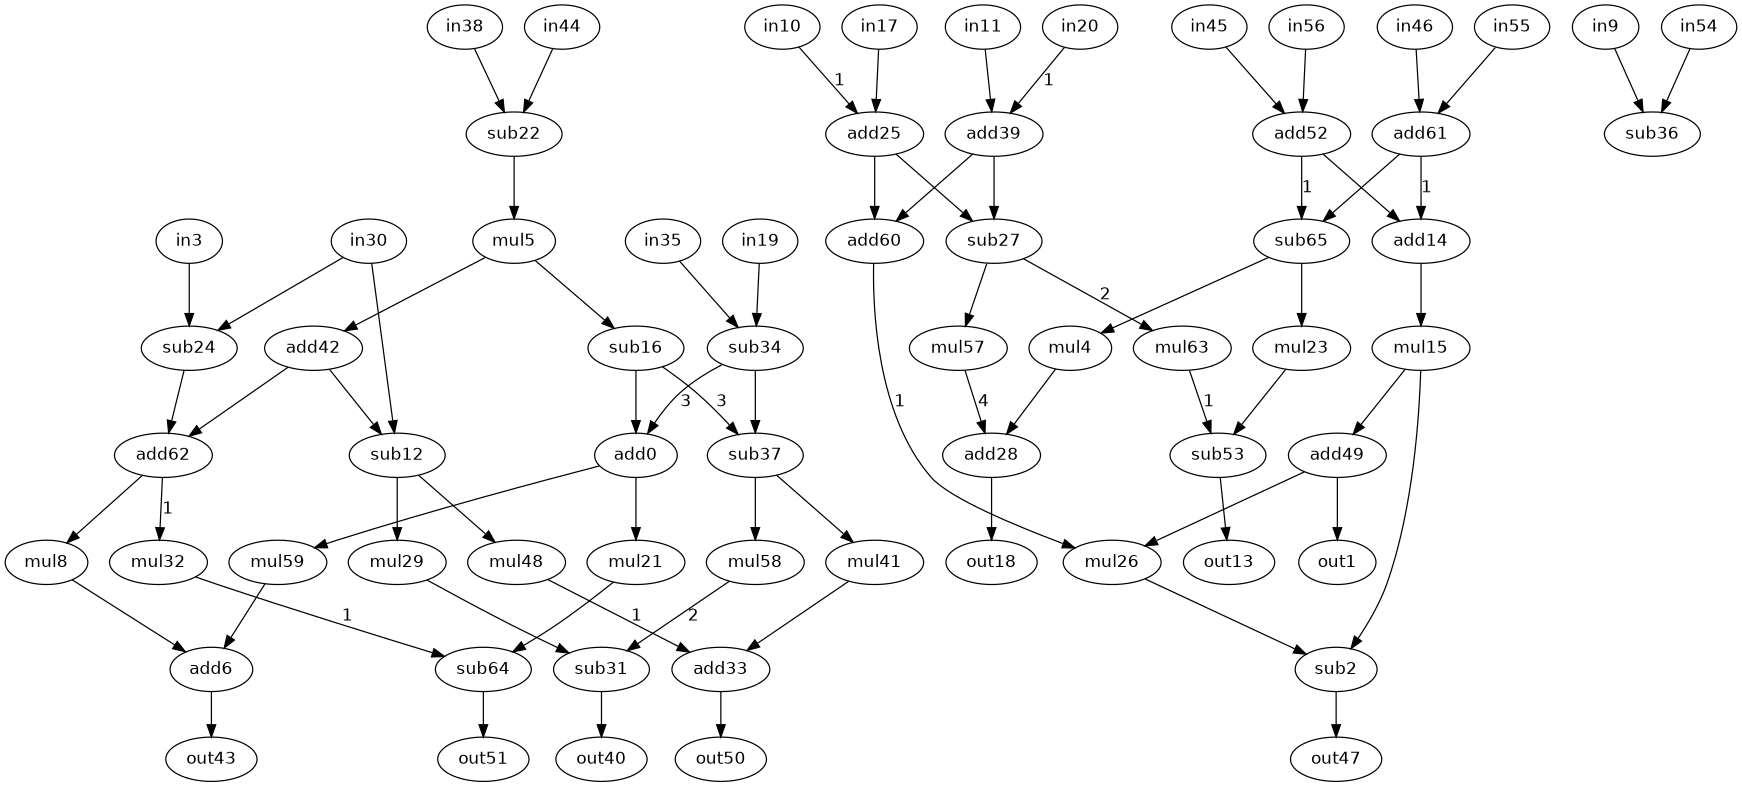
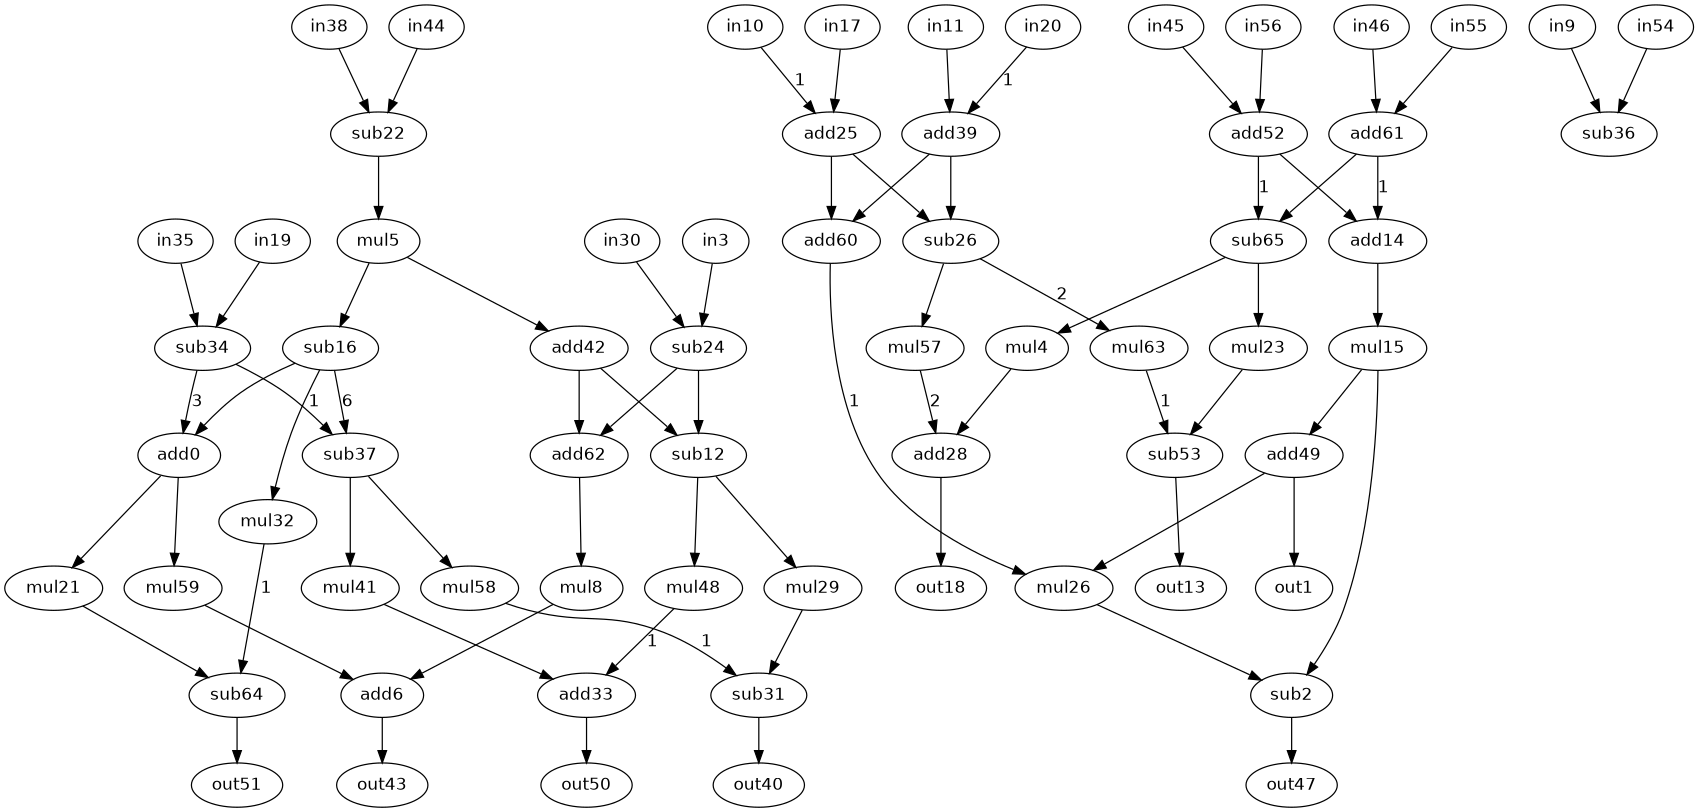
(994, 241) -> (951, 241)
(382, 342) -> (699, 396)
(722, 402) -> (348, 402)
(984, 402) -> (936, 402)
(161, 503) -> (294, 427)
(694, 616) -> (707, 642)
